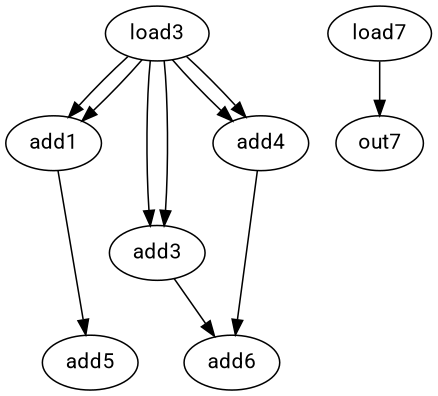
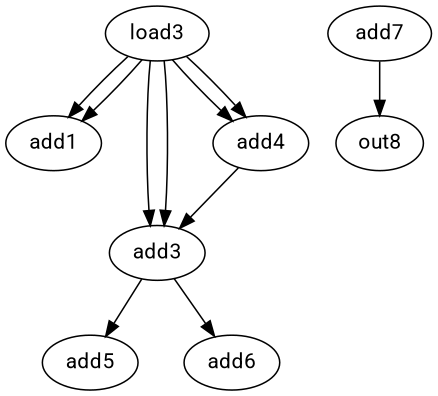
(380, 34) -> (380, 34)
(380, 143) -> (380, 143)
(71, 245) -> (128, 301)
(247, 245) -> (214, 193)
